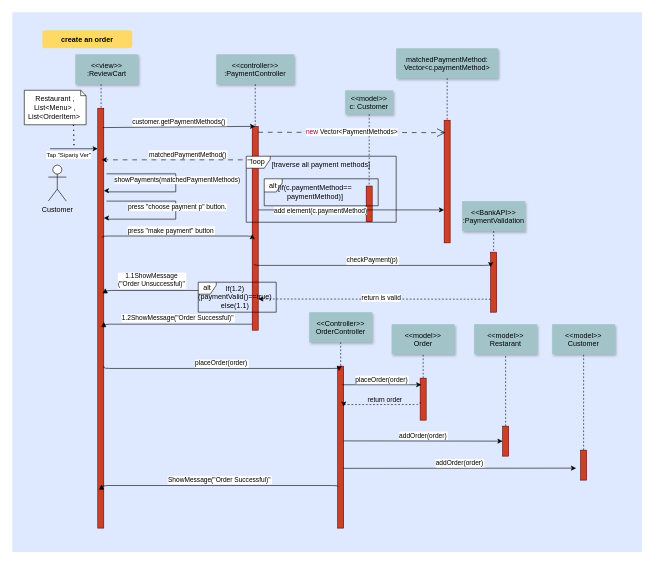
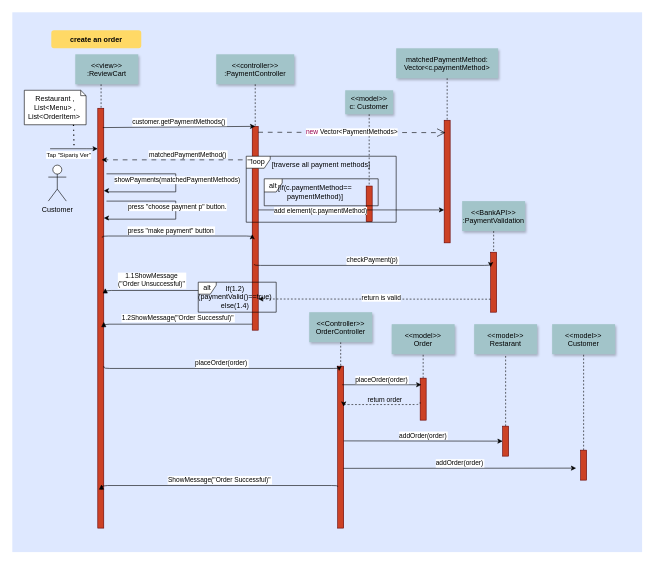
(87, 39) -> (96, 39)
(235, 297) -> (235, 297)
